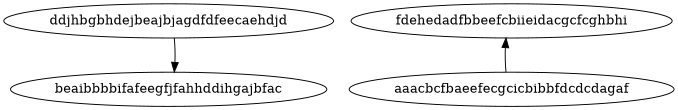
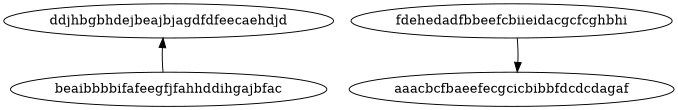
(175, 50) -> (162, 60)
(505, 60) -> (518, 50)
